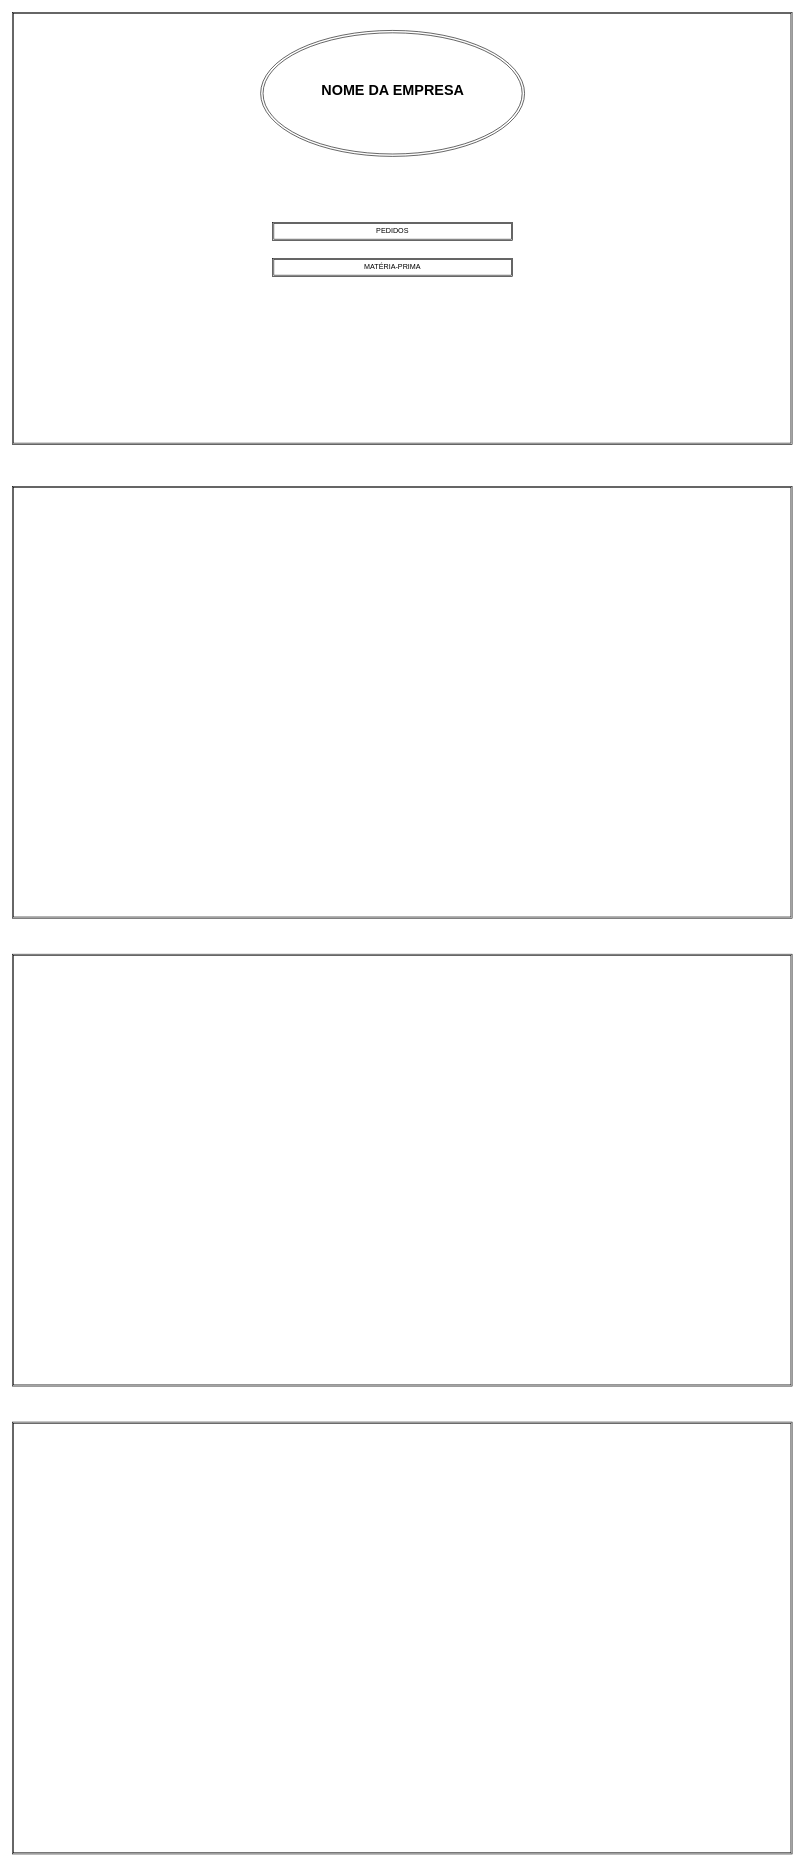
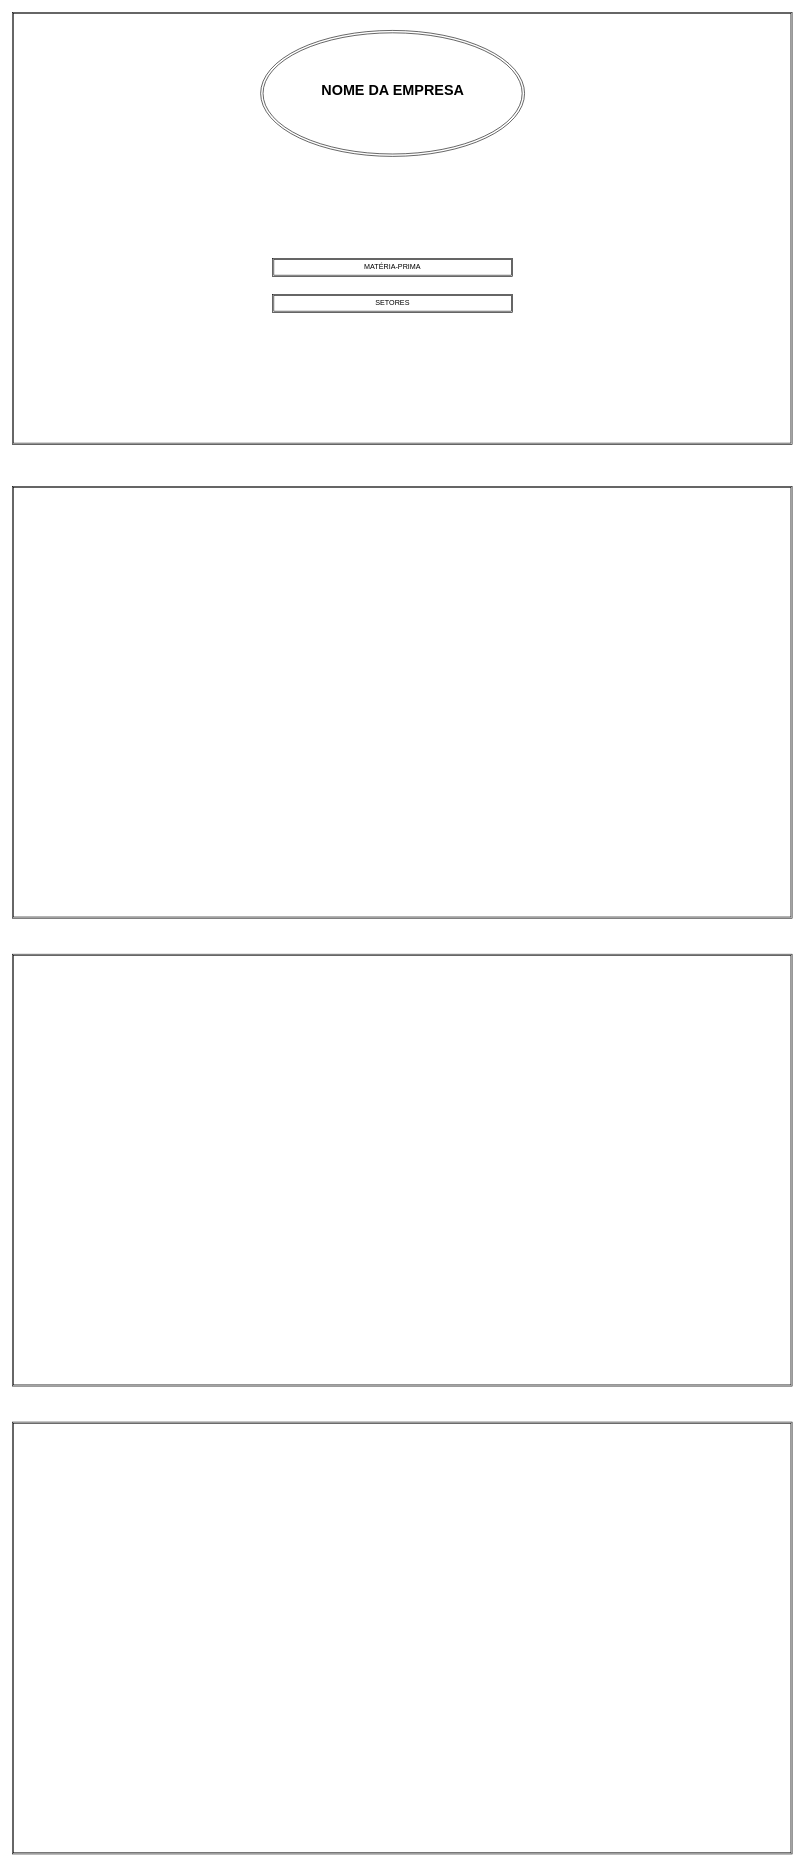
(393, 231) -> none
none -> (393, 303)
